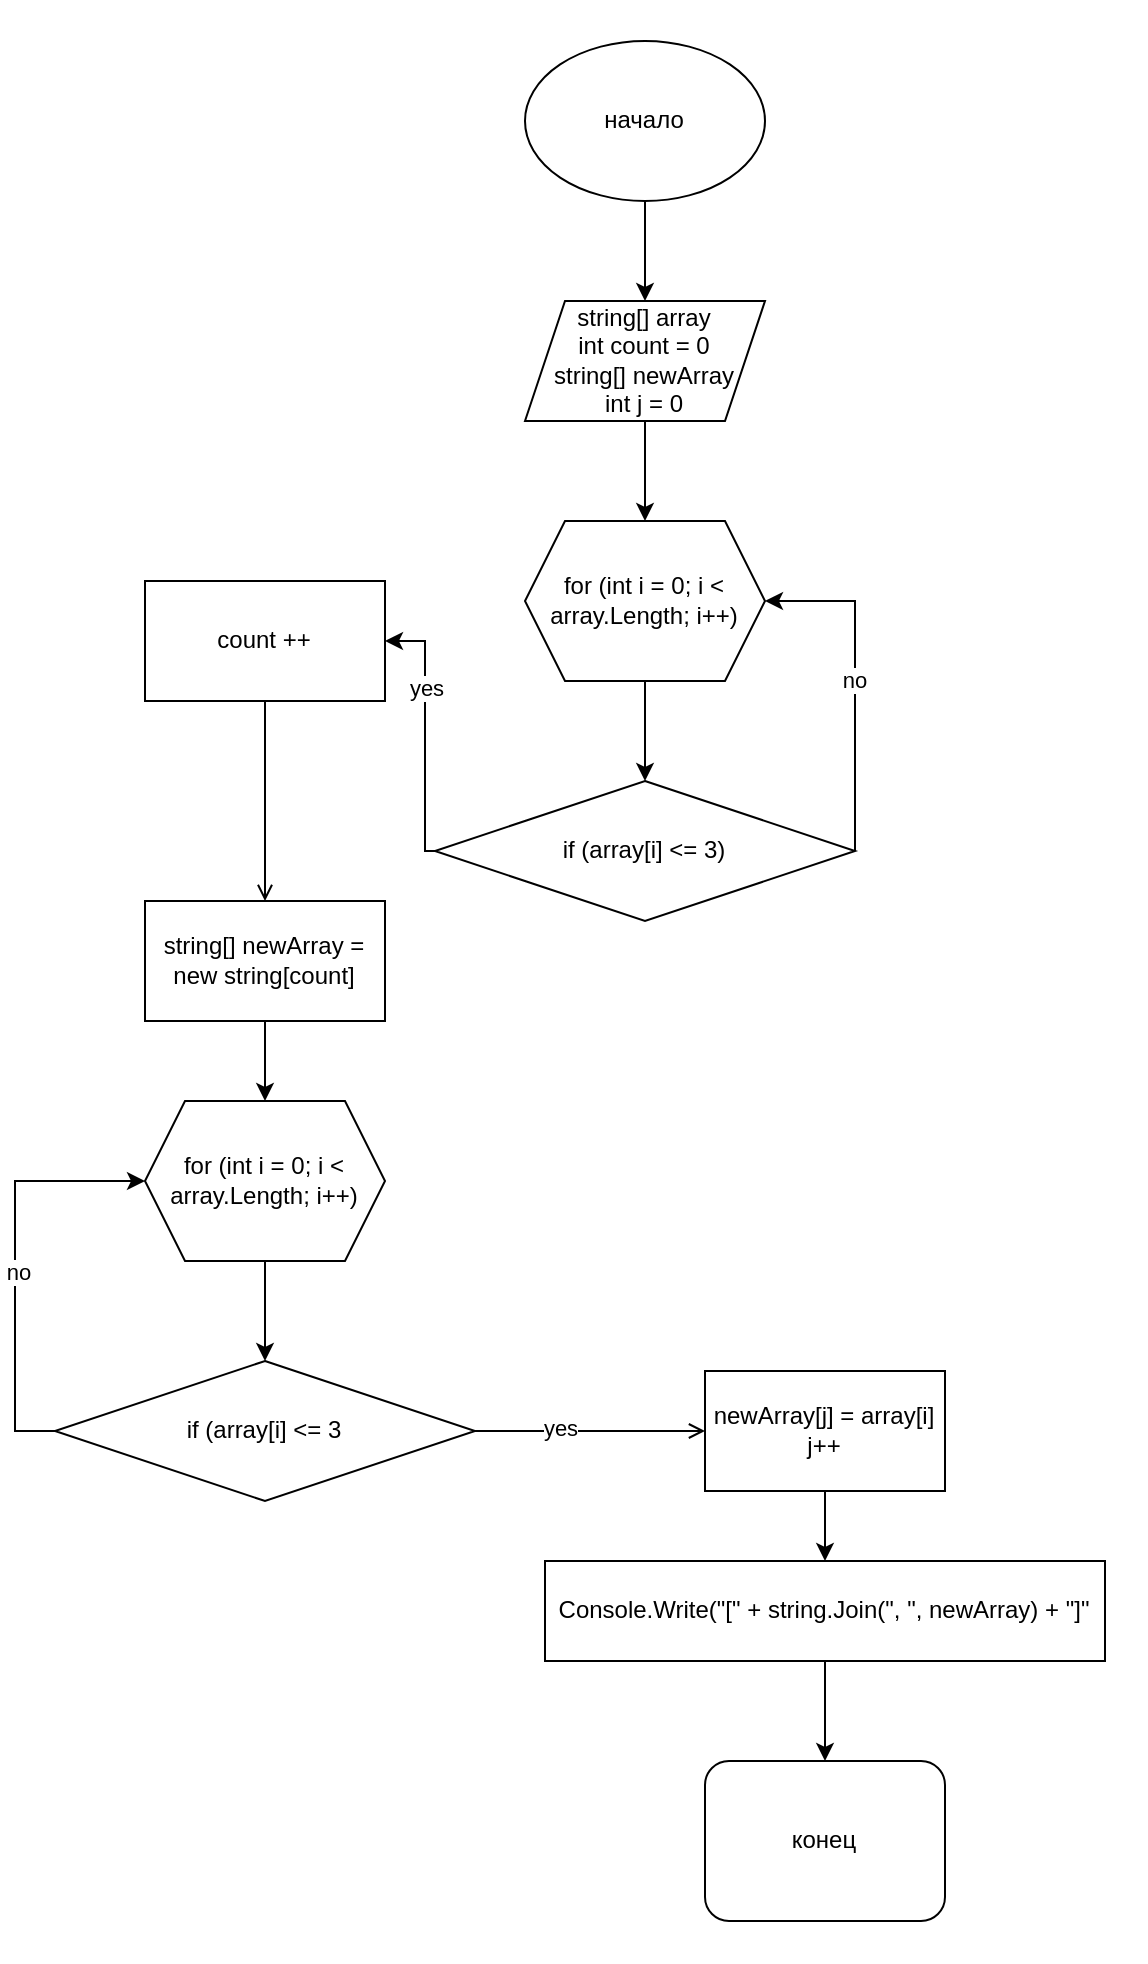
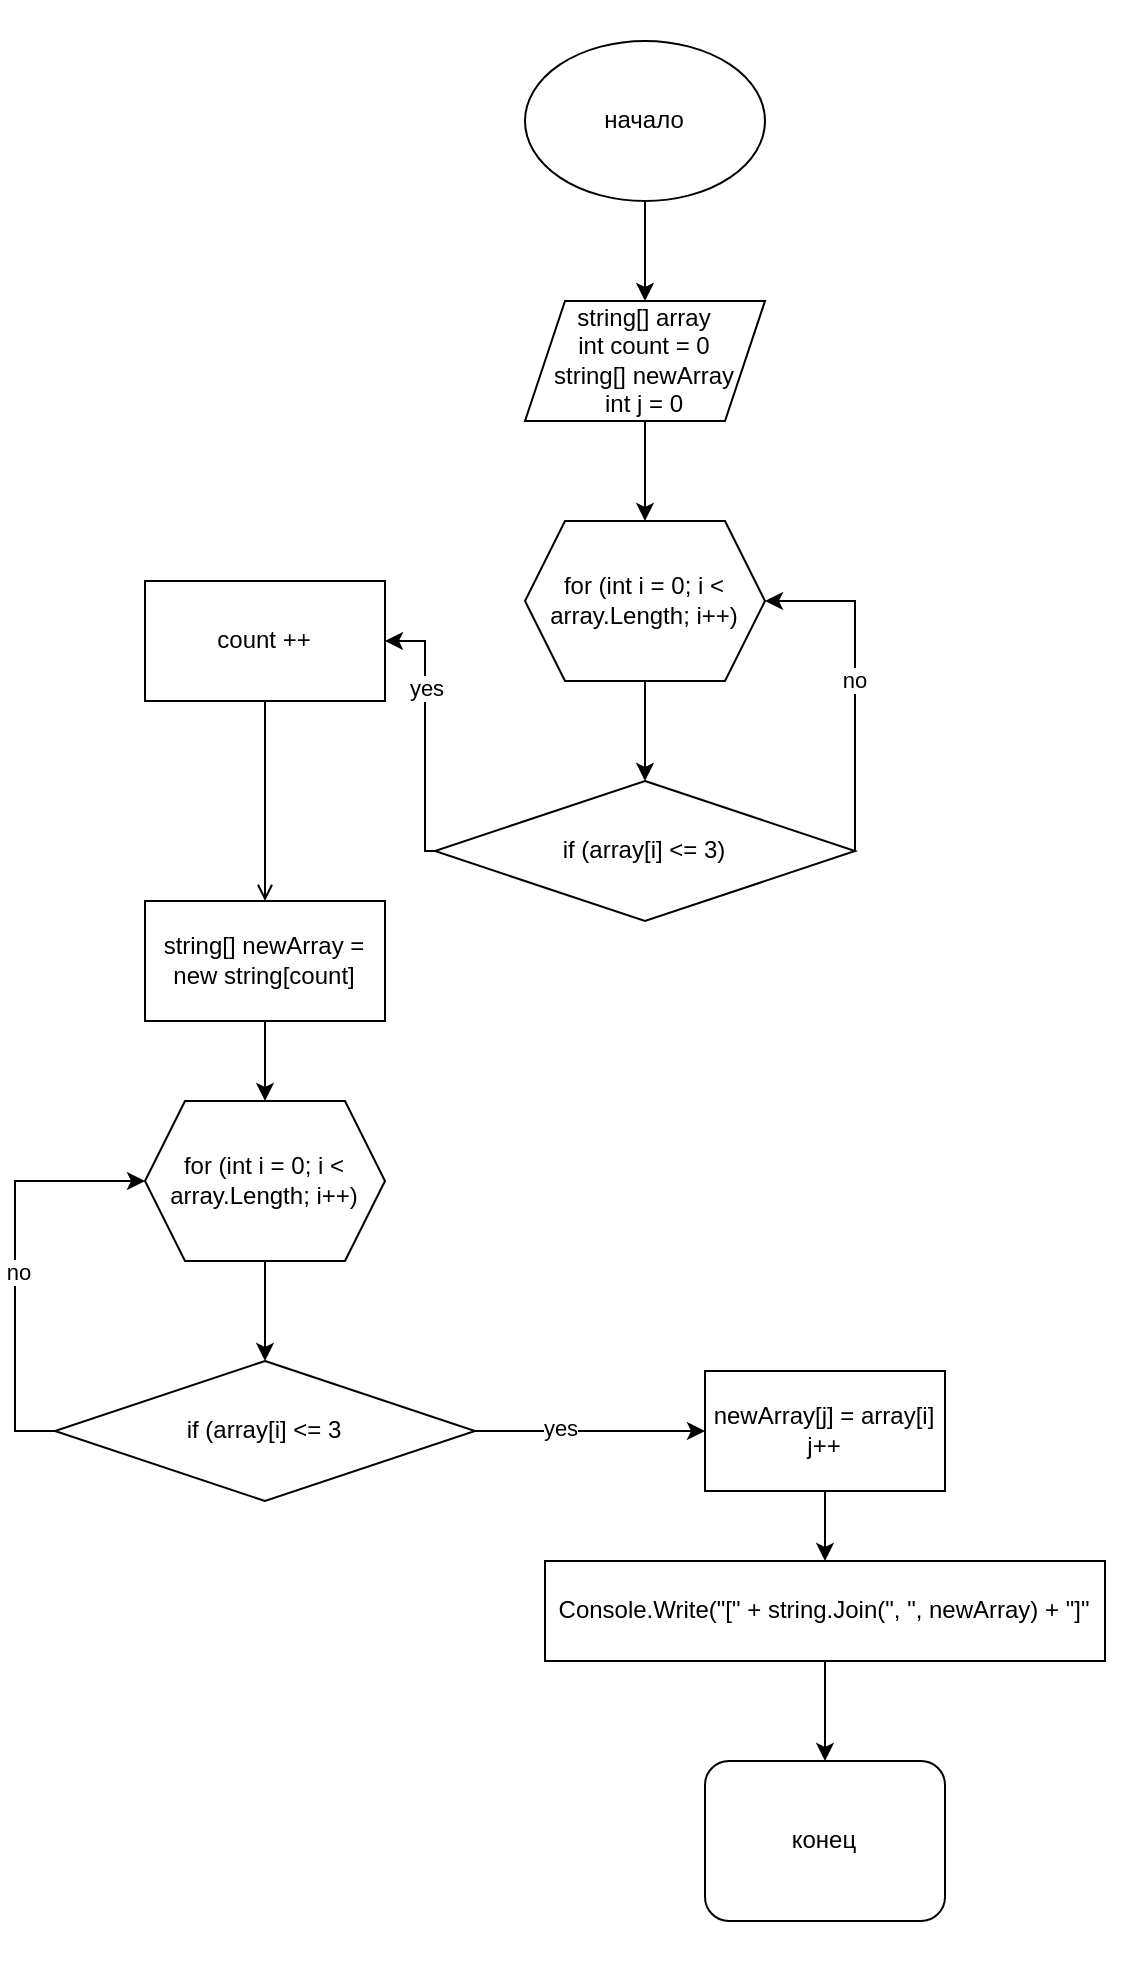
(693, 1431) -> (690, 1431)
